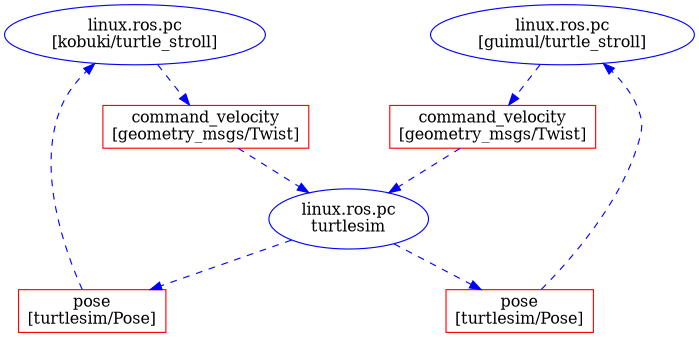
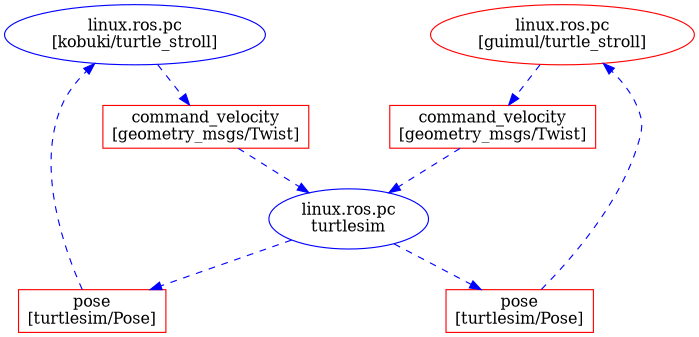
(562, 35) -> (562, 35)
